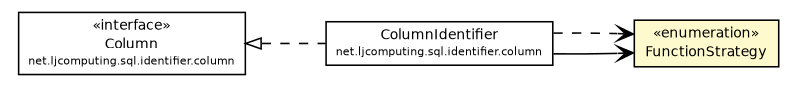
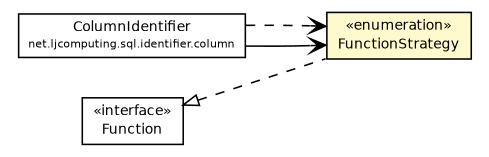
(132, 43) -> none
none -> (132, 121)
